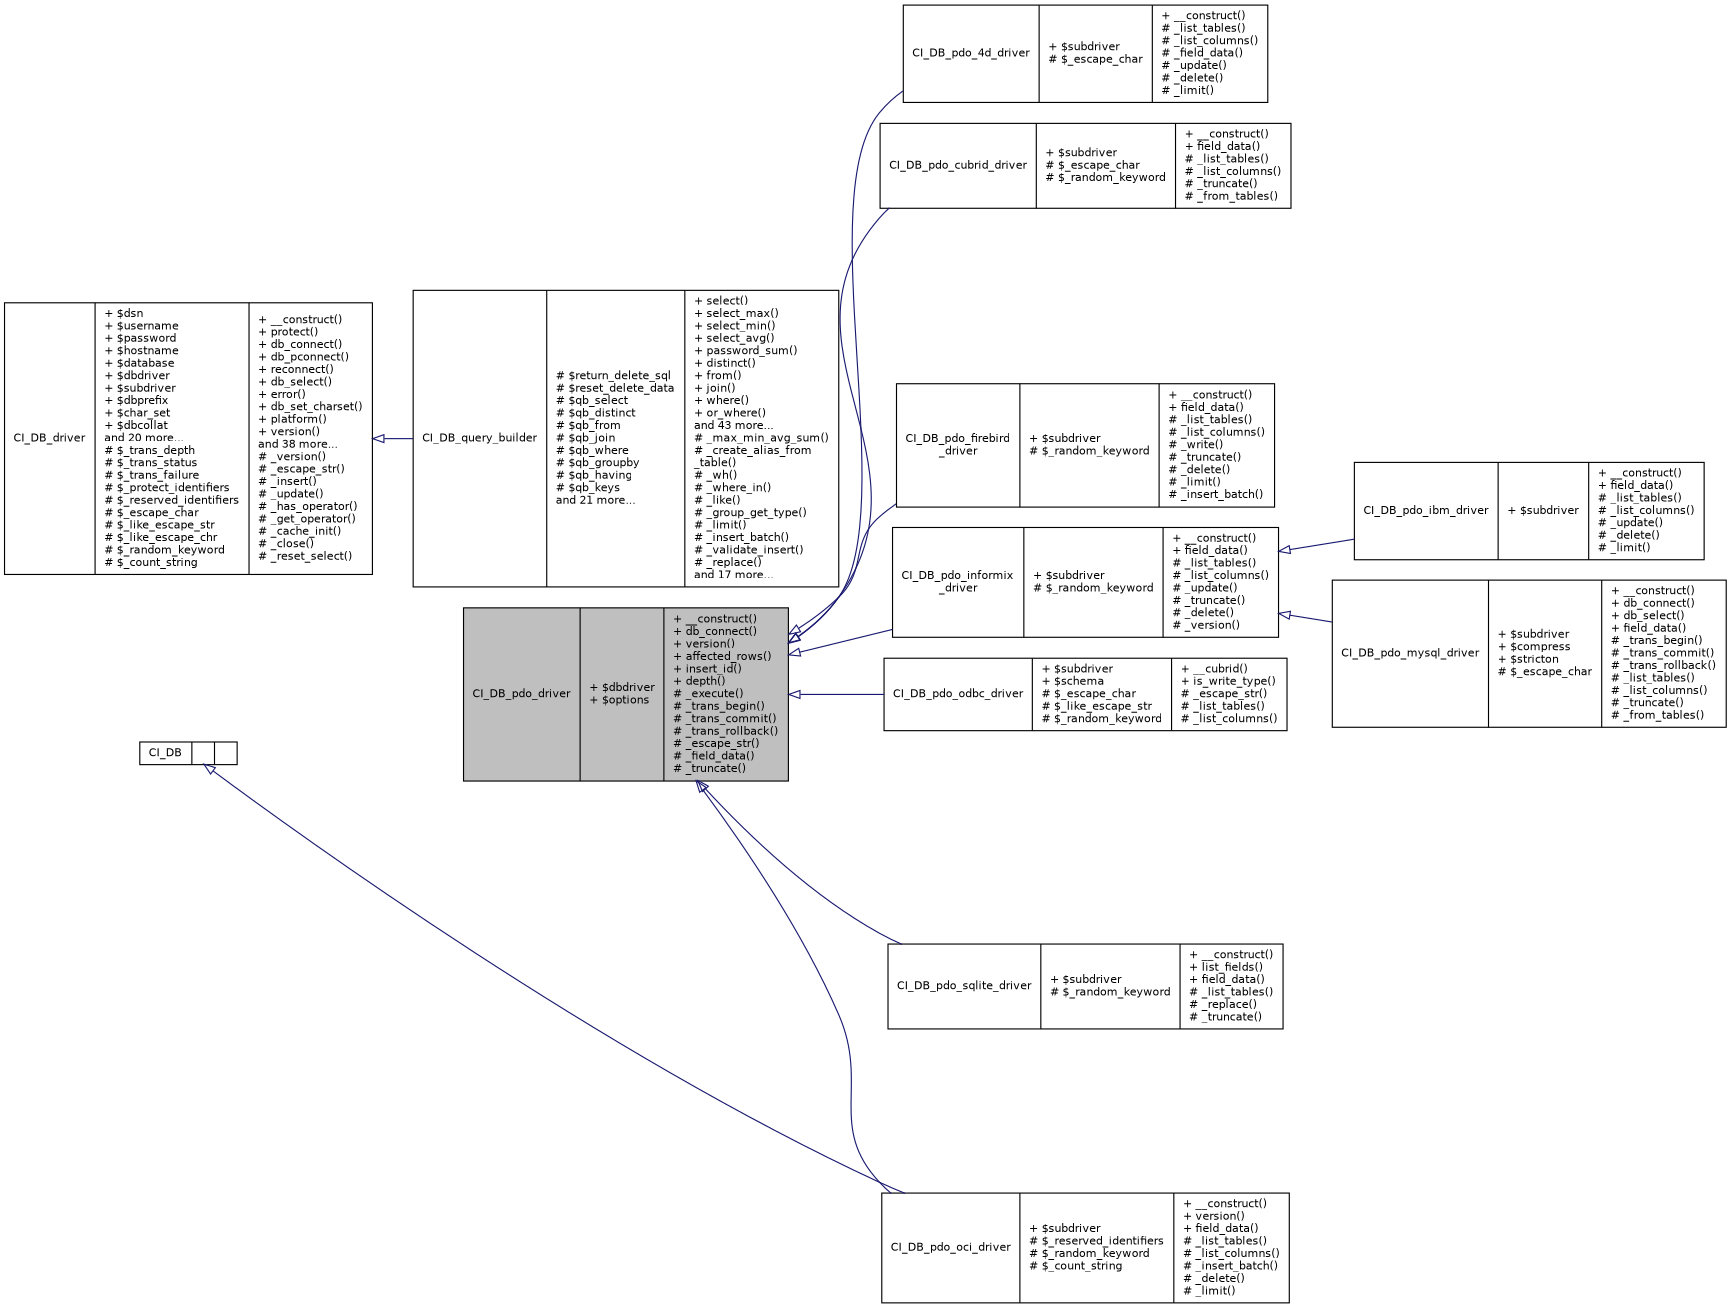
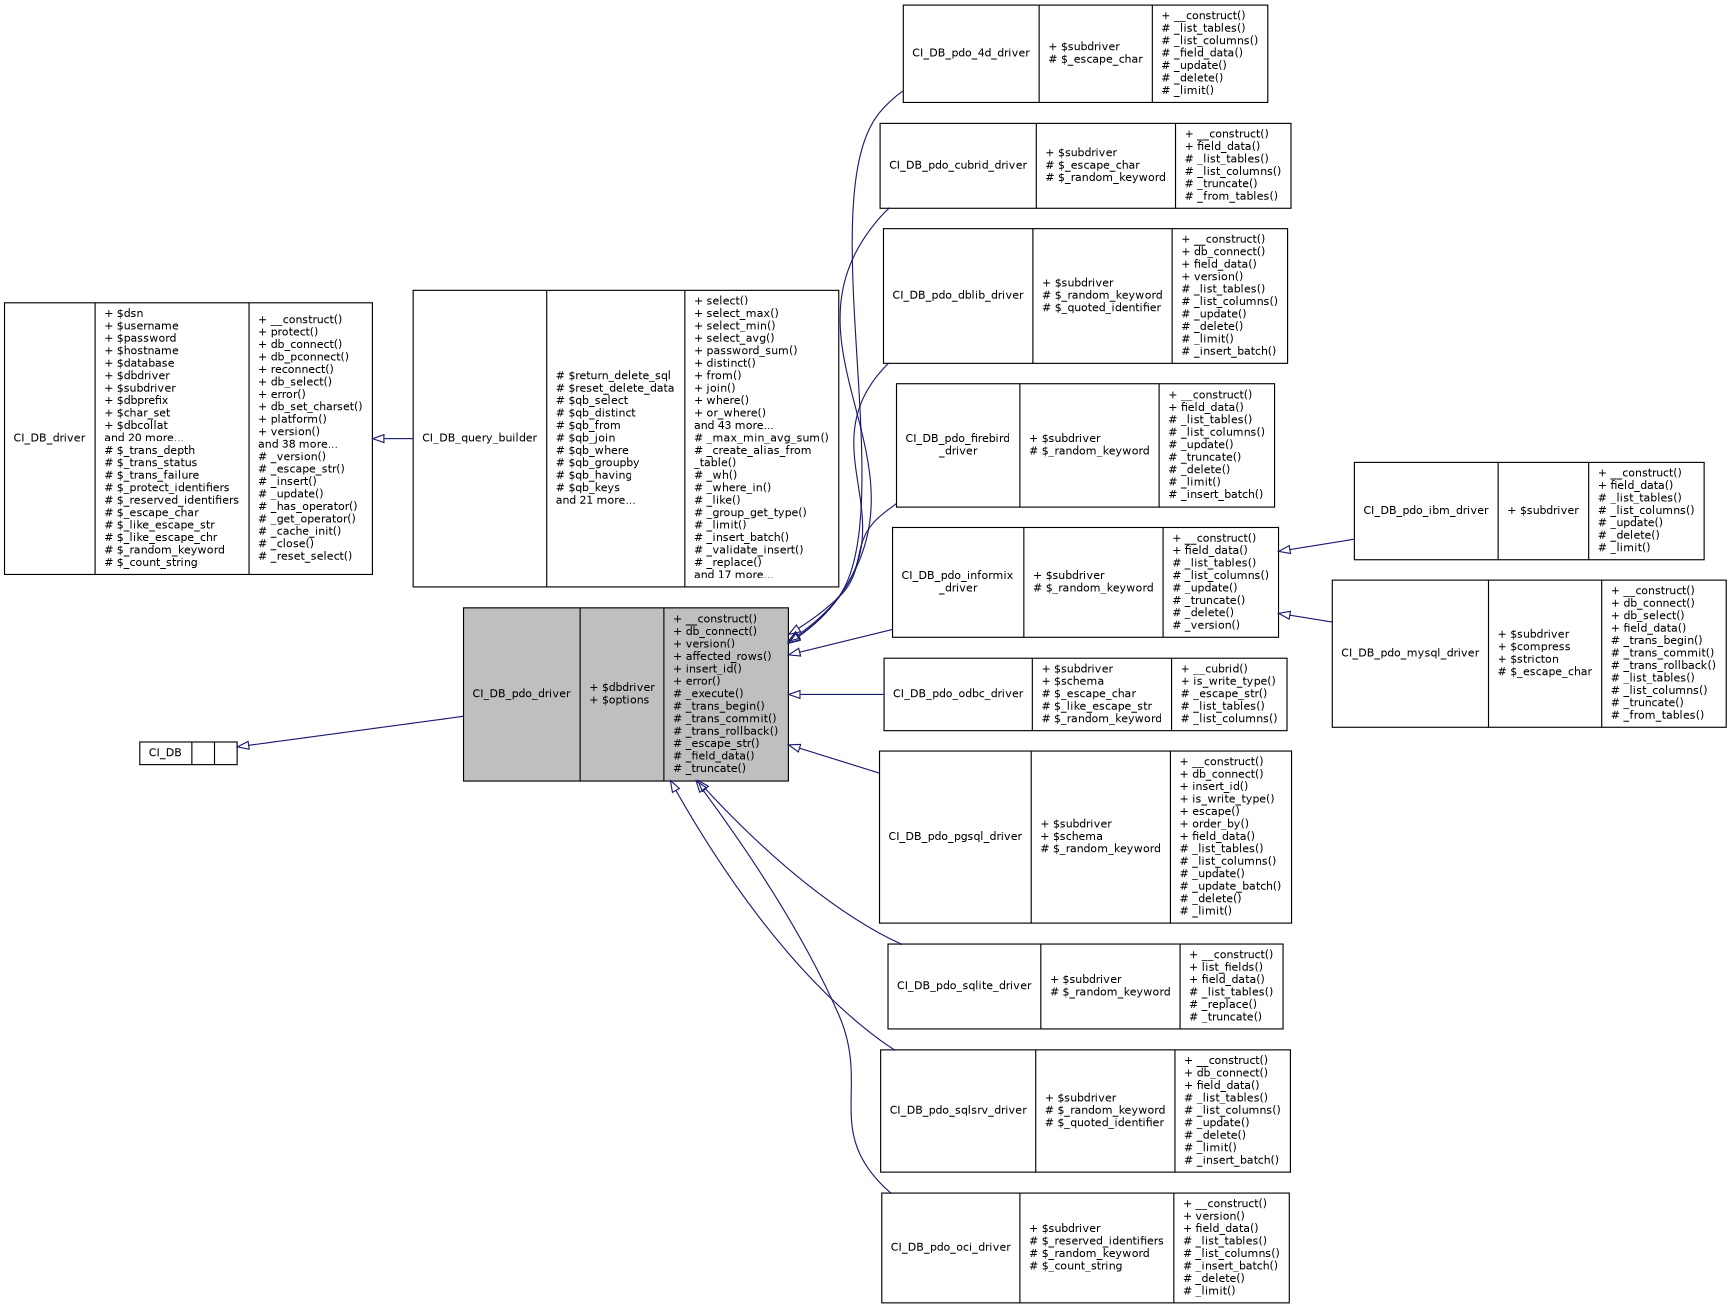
none -> (1086, 296)
(1196, 445) -> (1201, 445)
(700, 681) -> (697, 681)
none -> (1086, 837)
(549, 1000) -> (356, 731)
none -> (1086, 1111)
